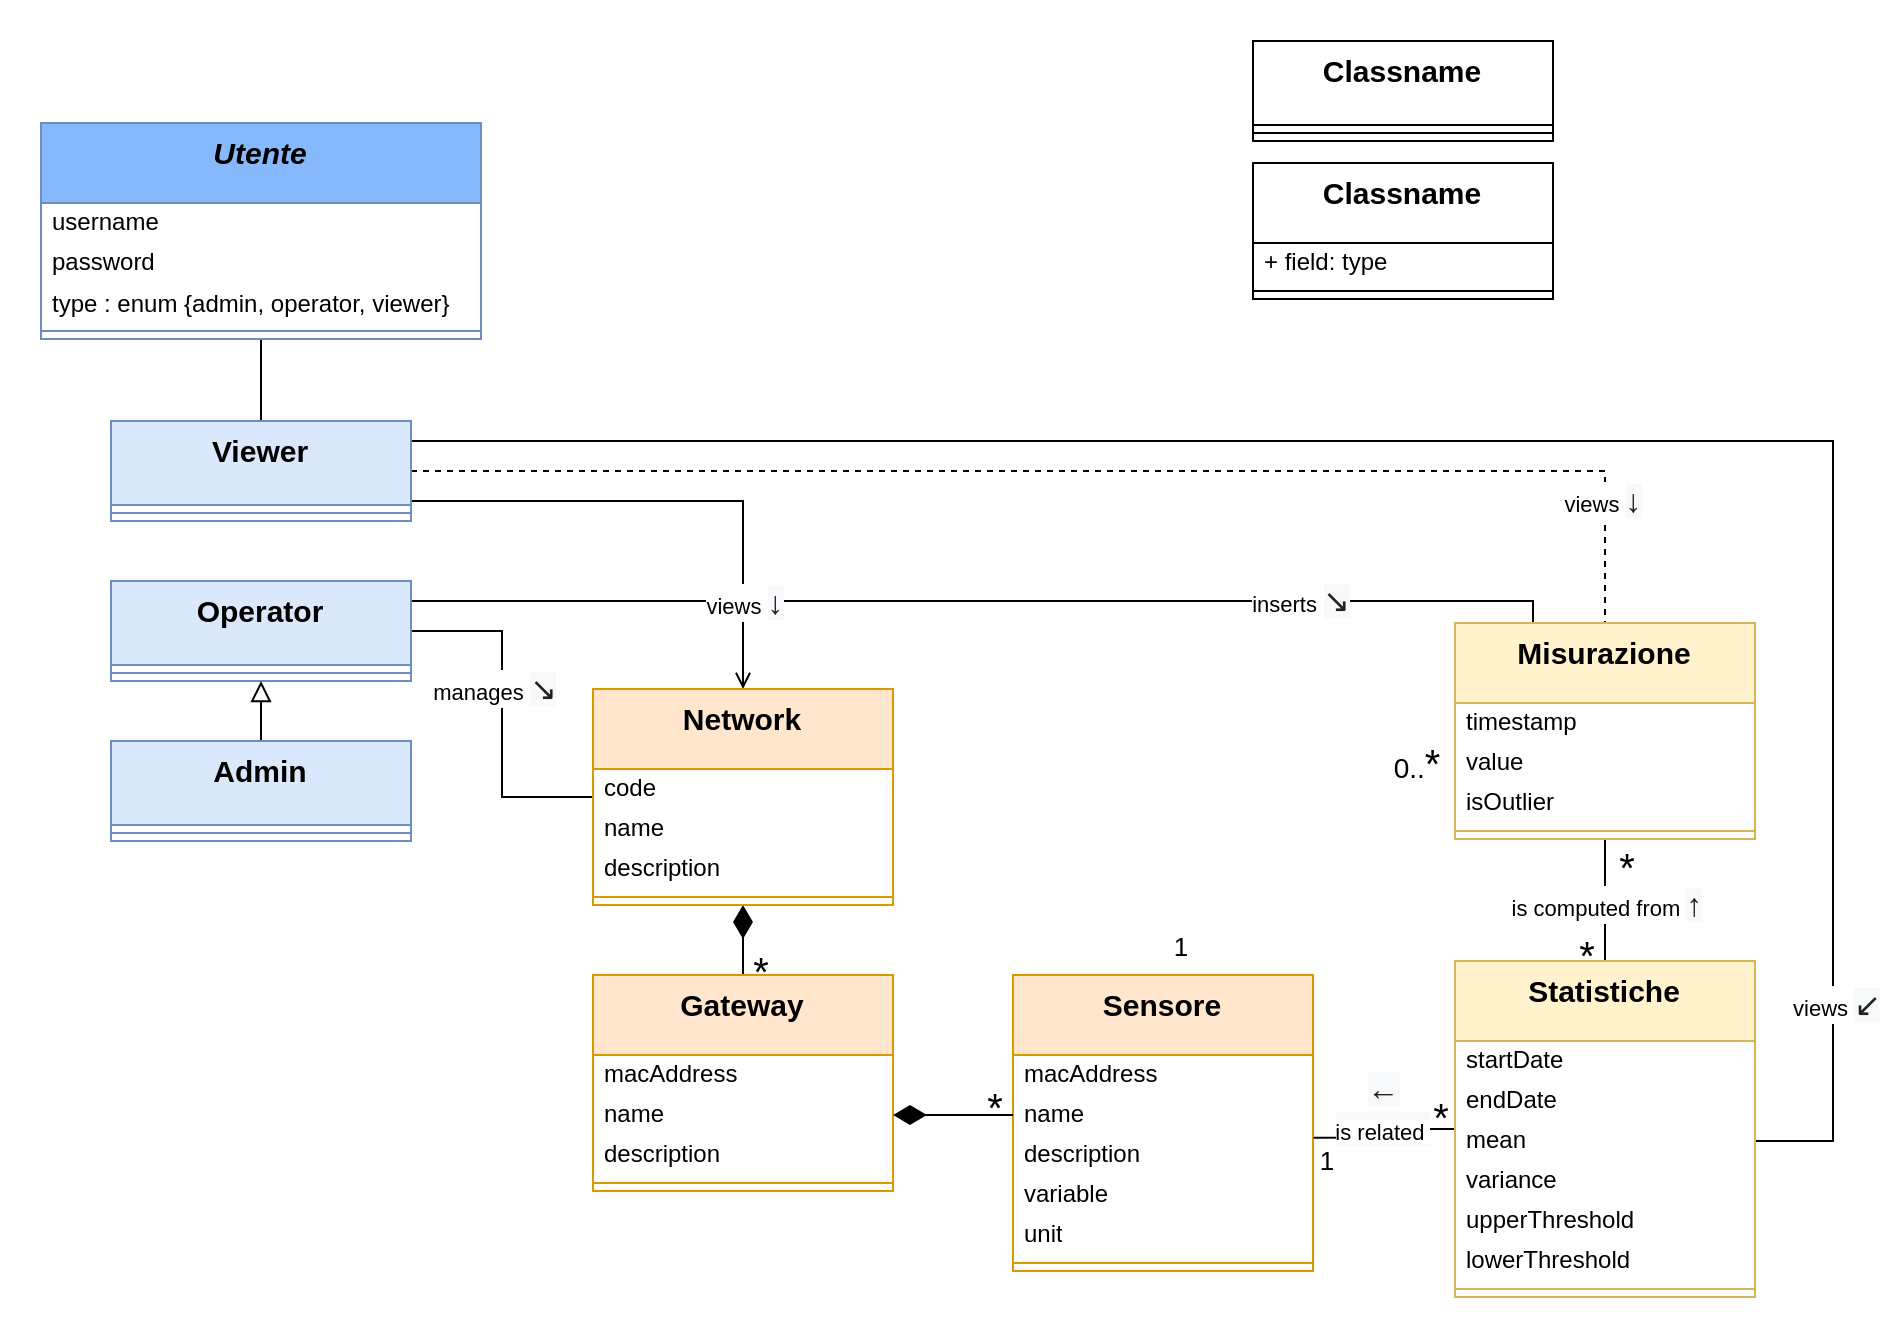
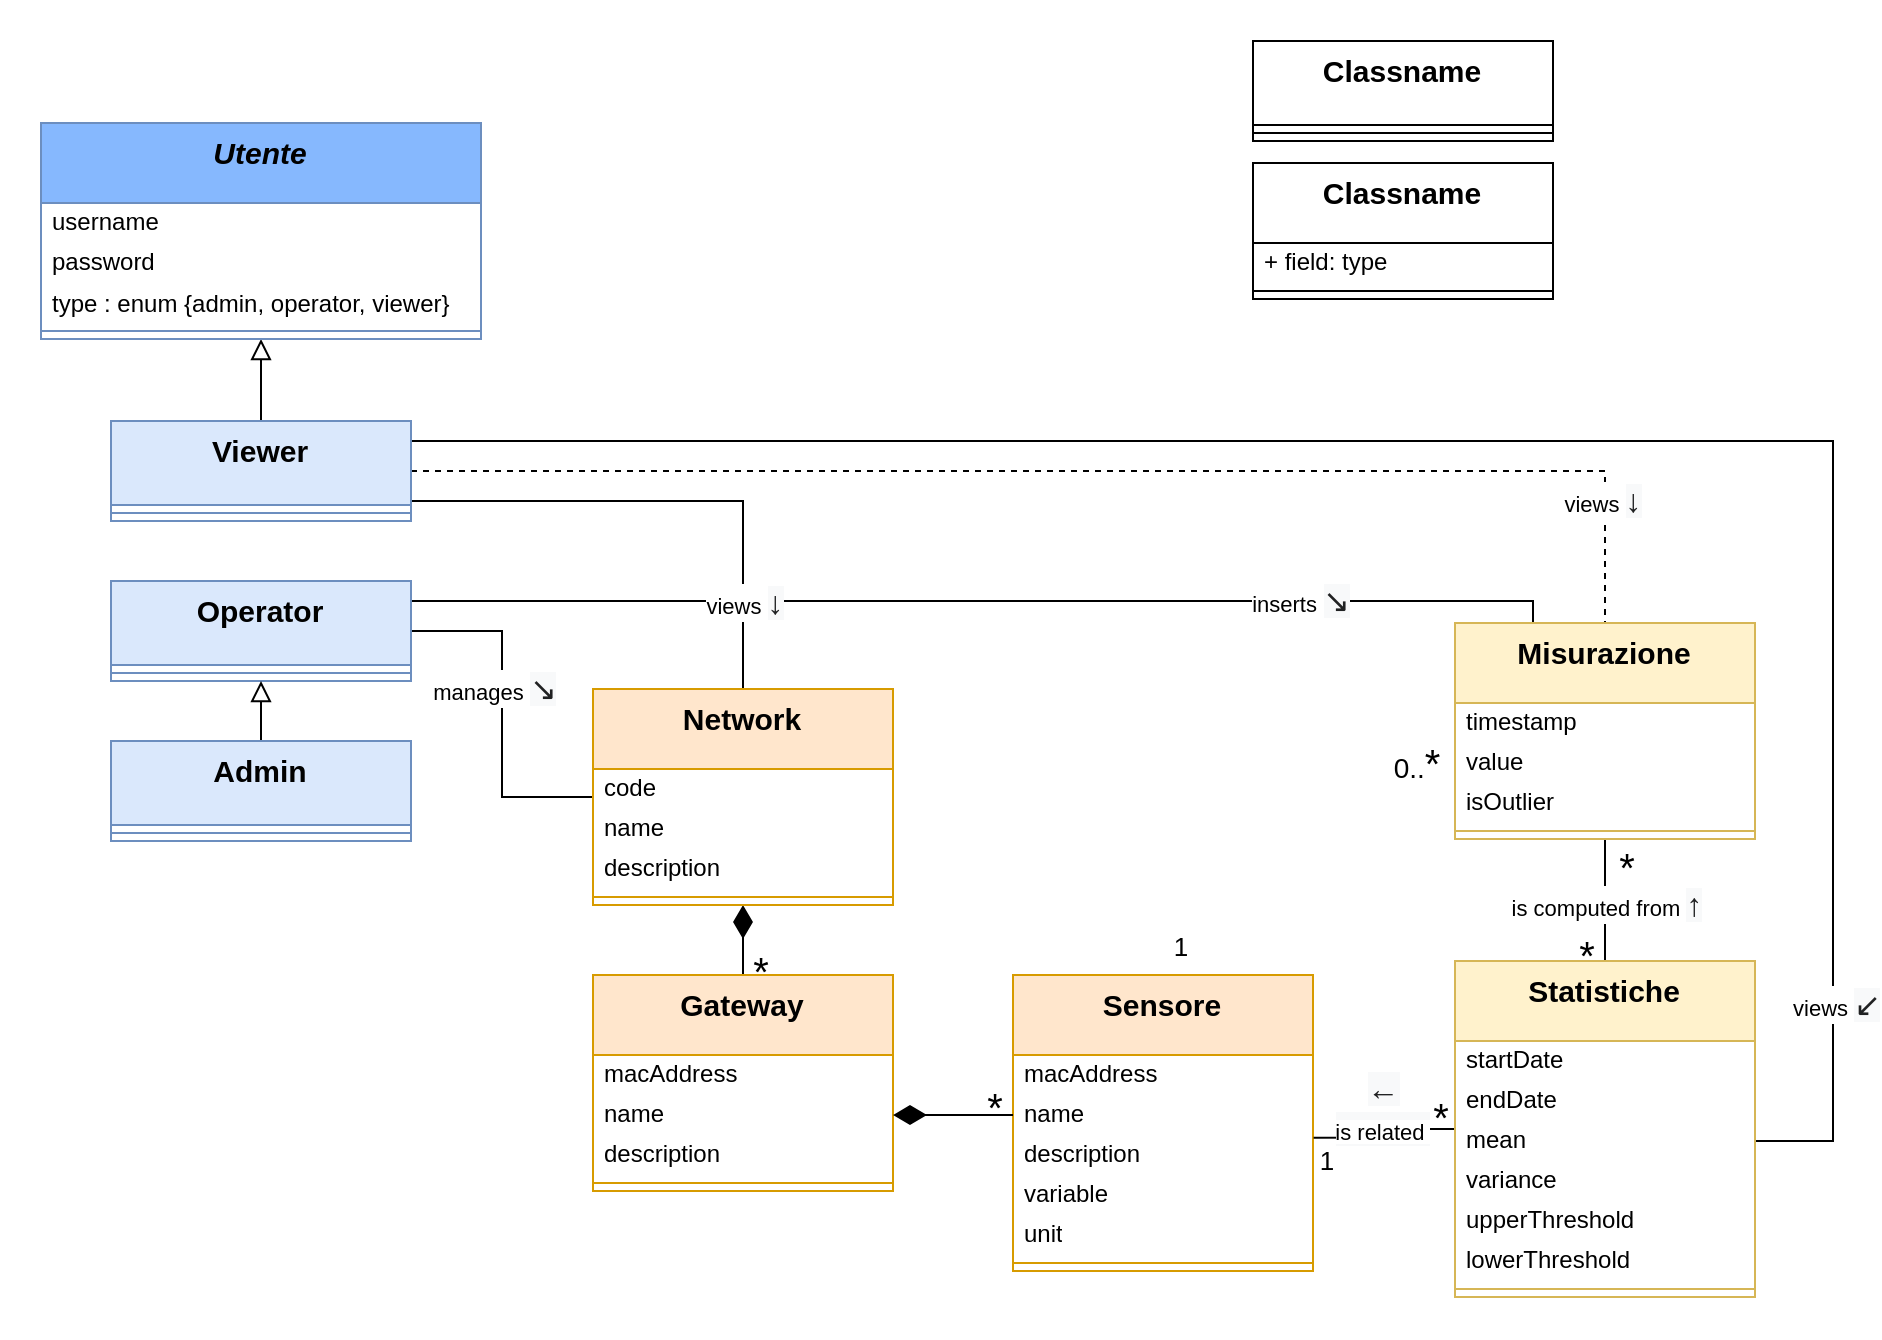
(261, 352) -> (261, 361)
(743, 681) -> (743, 682)
